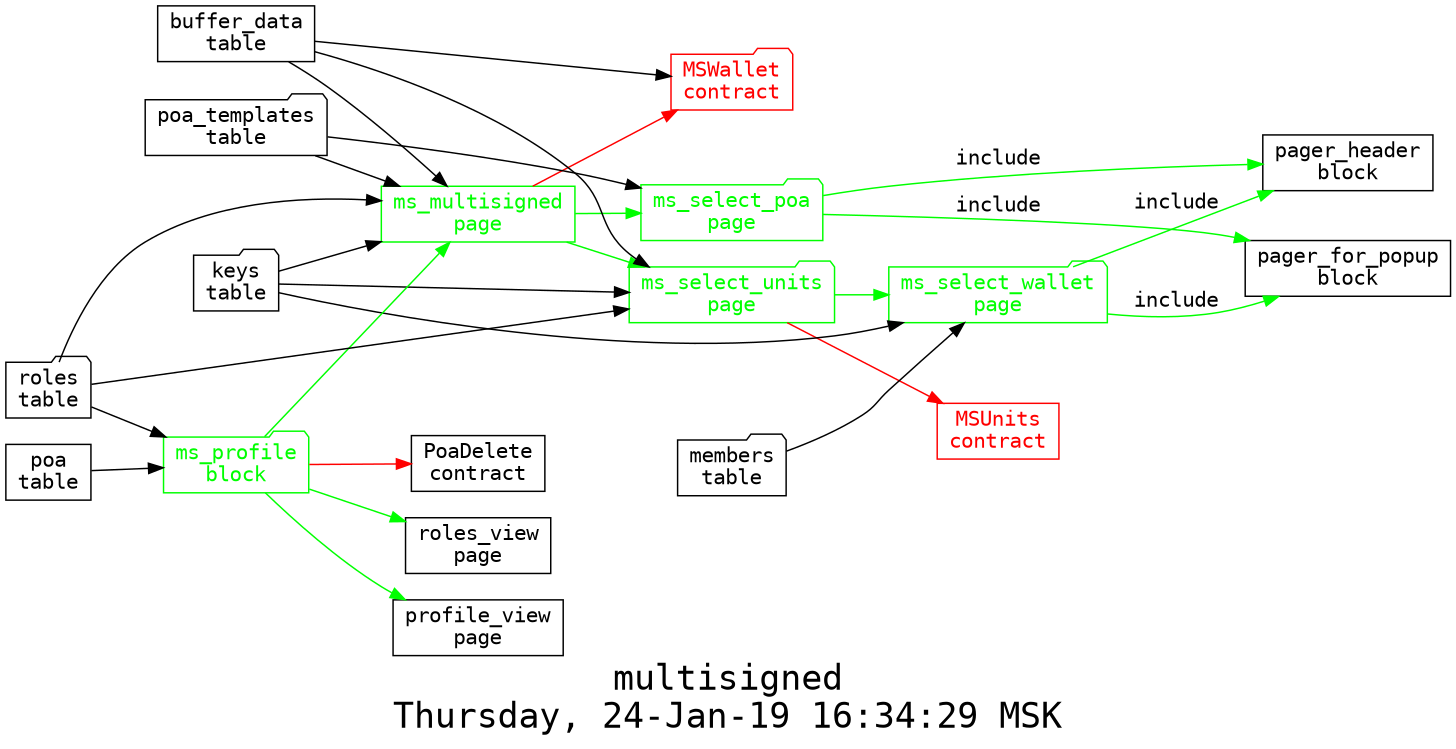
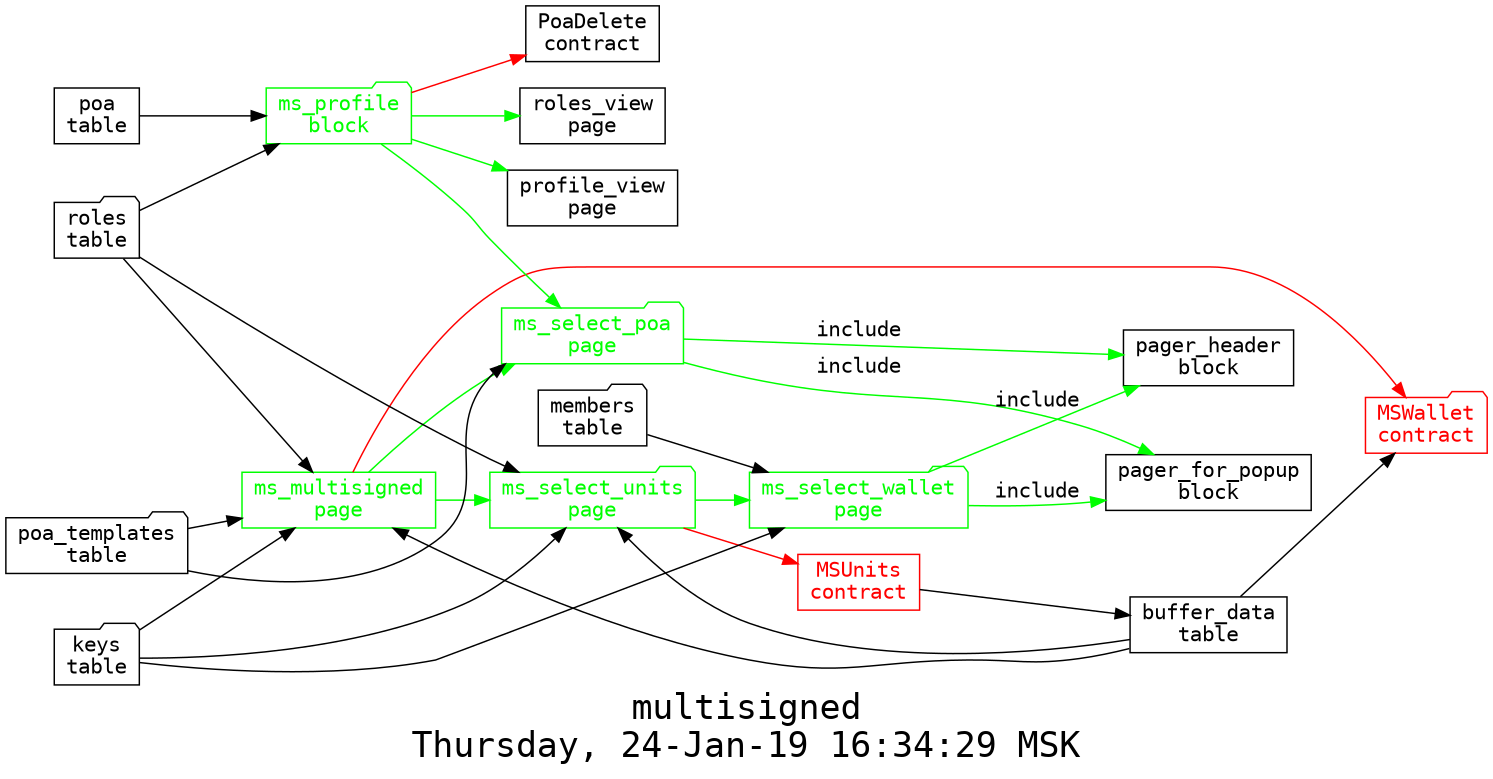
(361, 336) -> (470, 216)
none -> (1017, 602)
